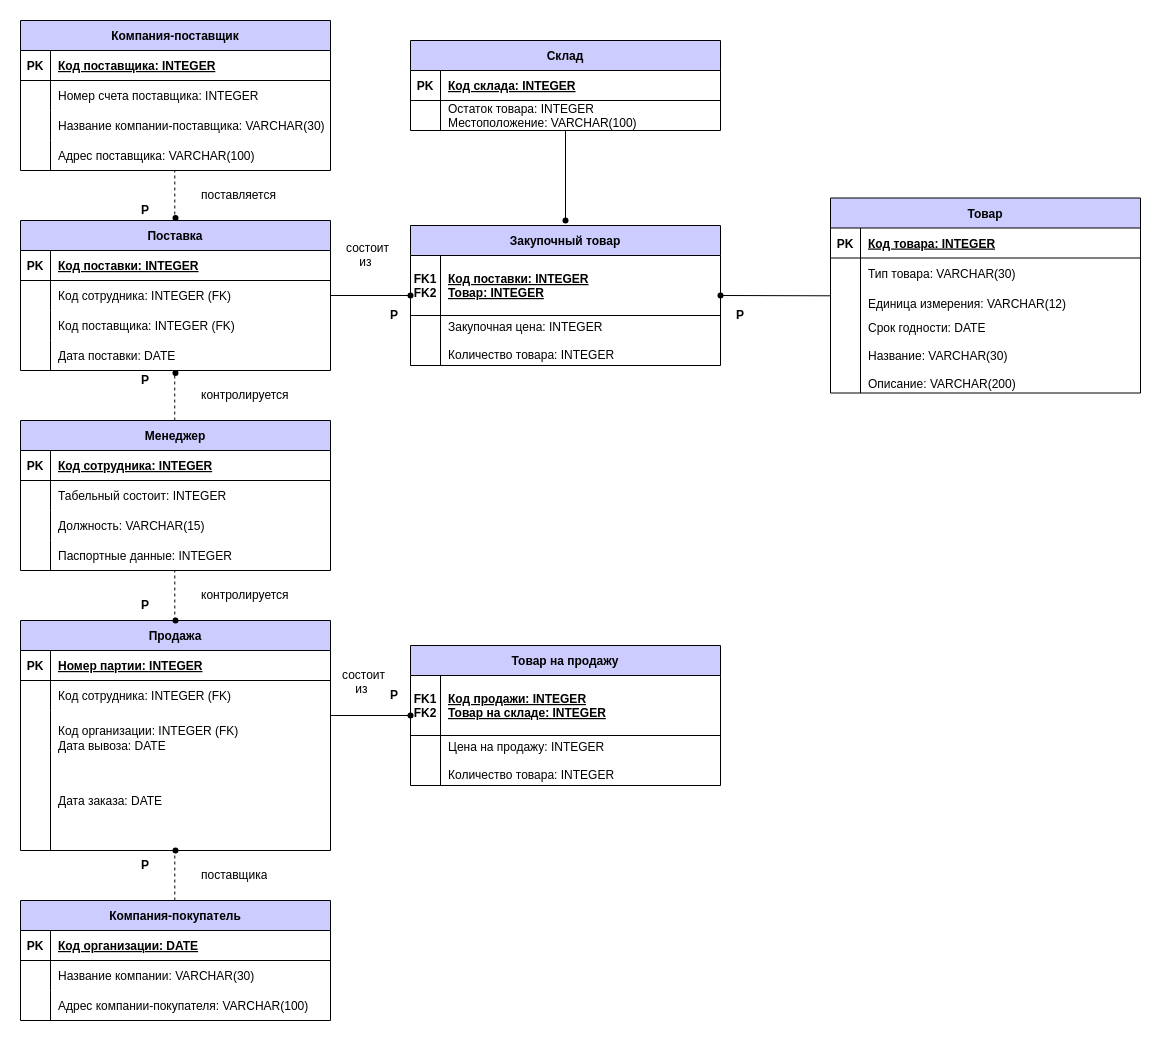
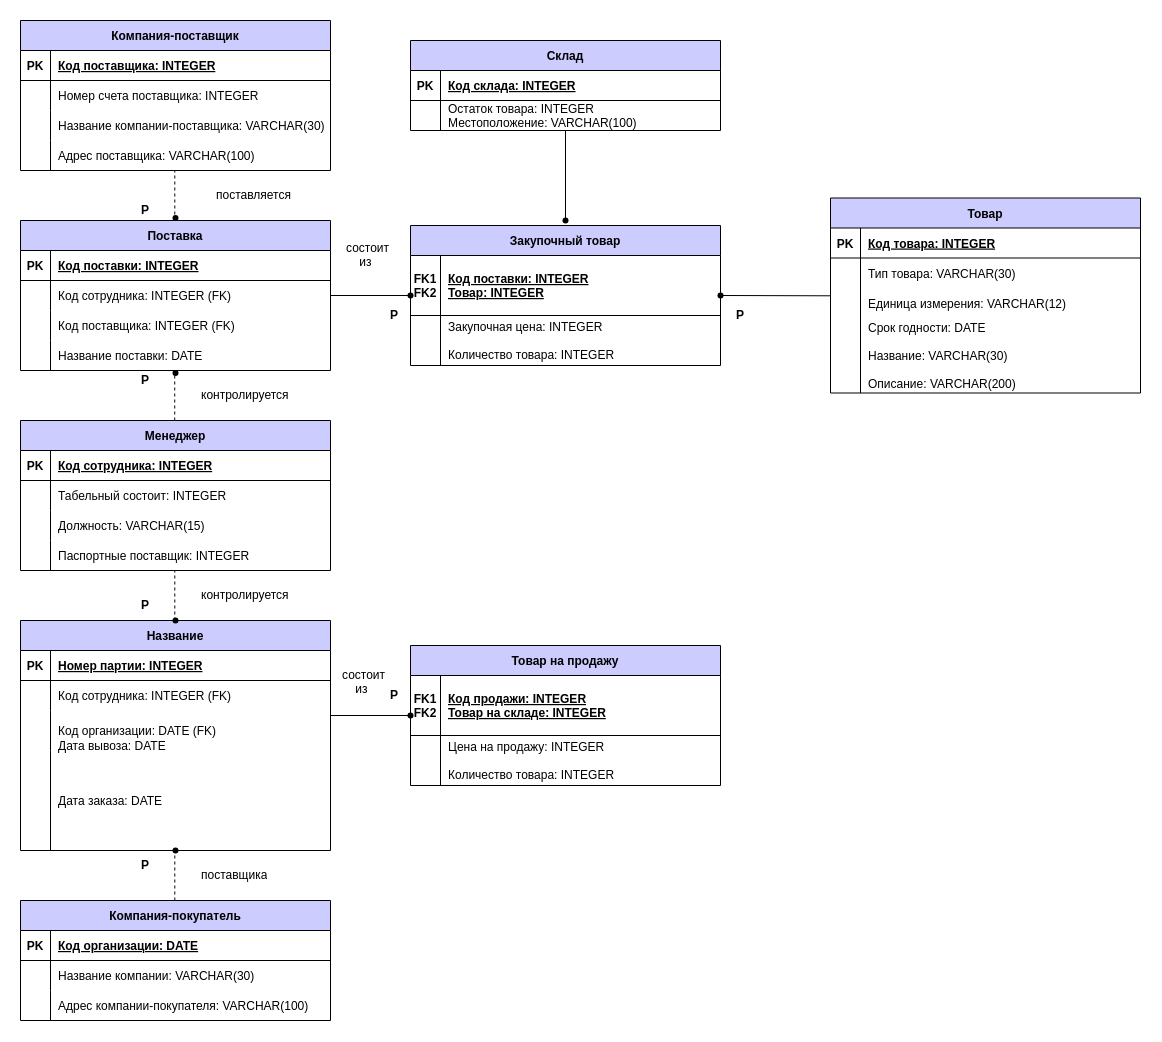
(243, 196) -> (258, 196)
(117, 356) -> (131, 356)
(141, 556) -> (151, 556)
(175, 636) -> (175, 636)
(149, 731) -> (139, 731)
